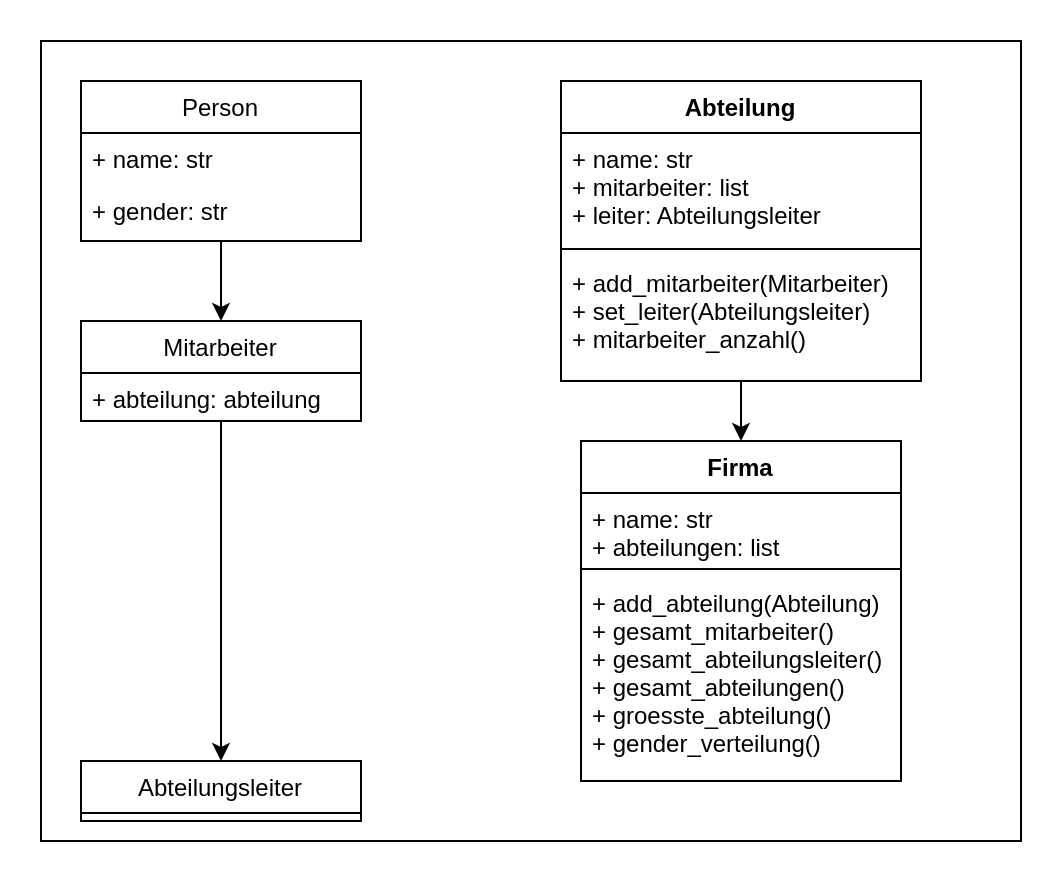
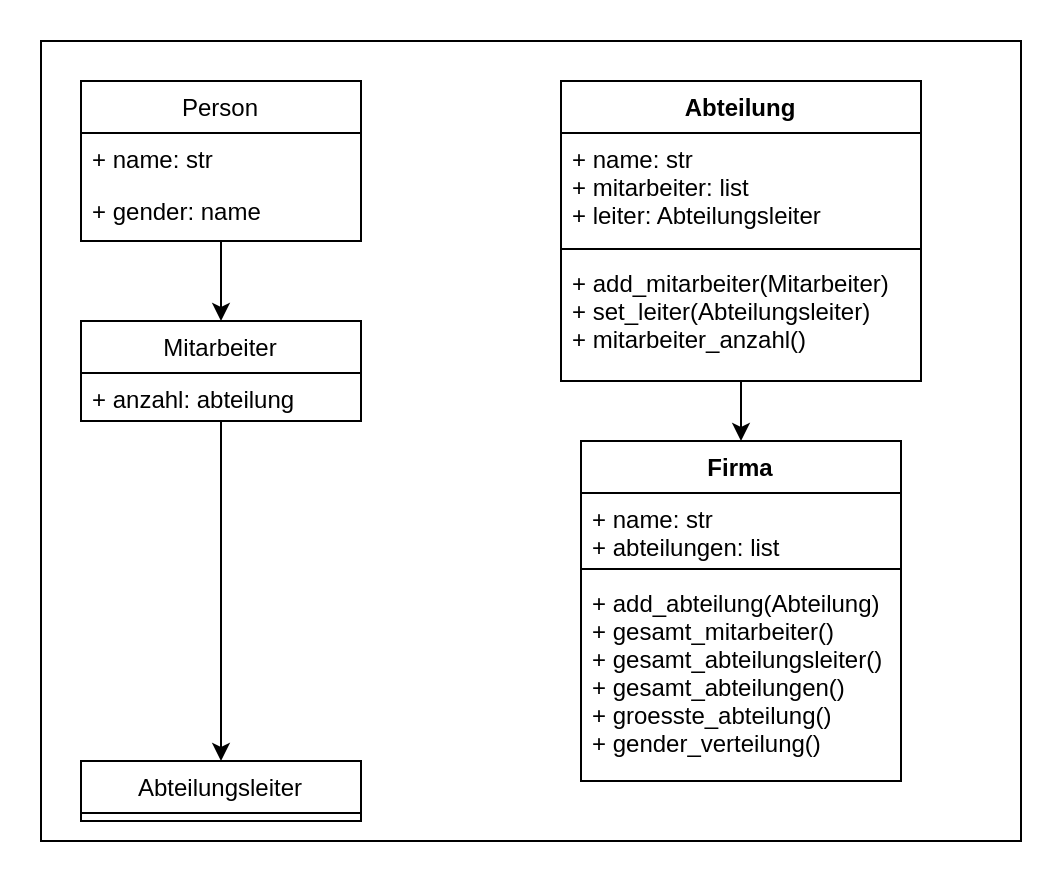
(170, 212) -> (177, 212)
(218, 400) -> (201, 400)
